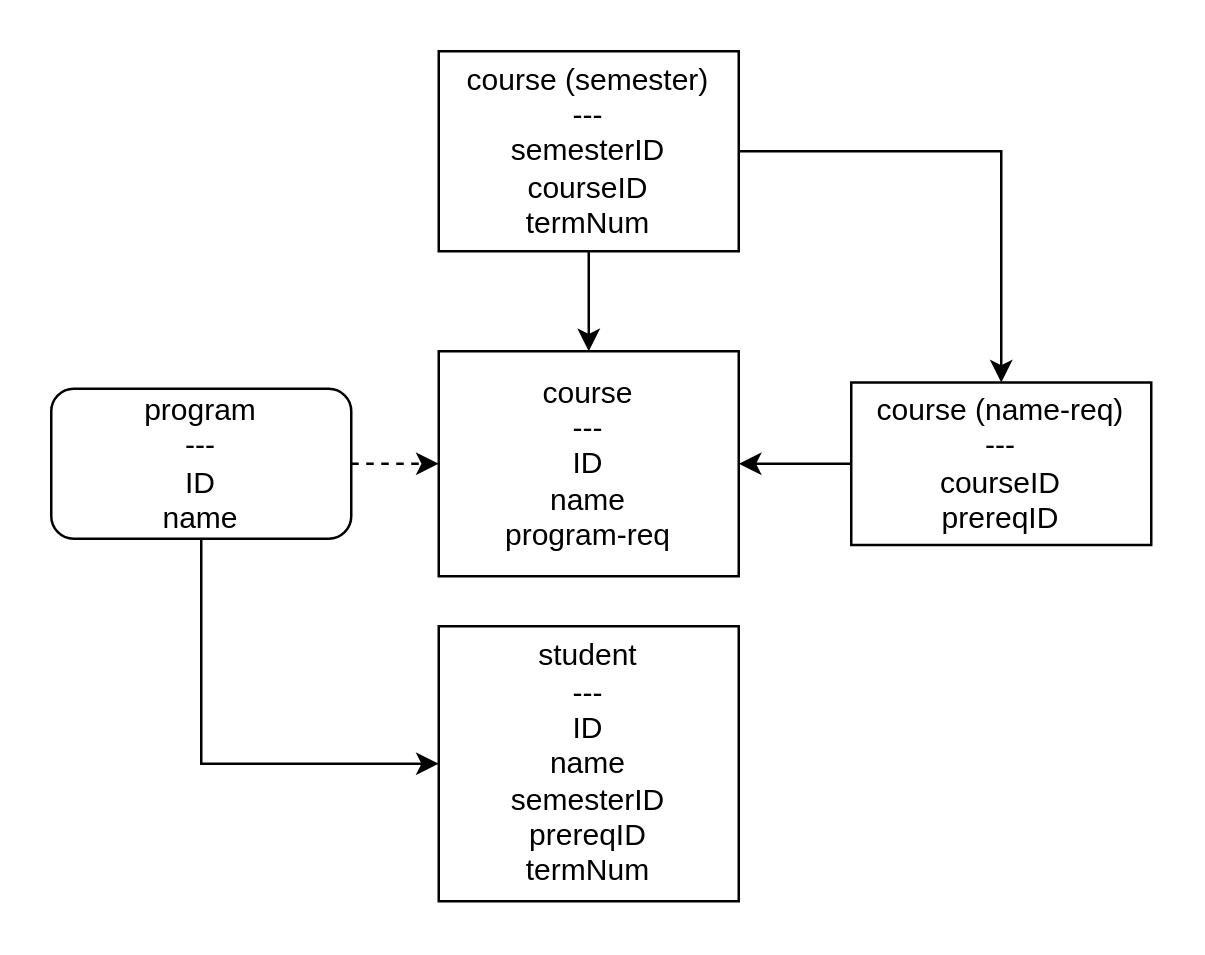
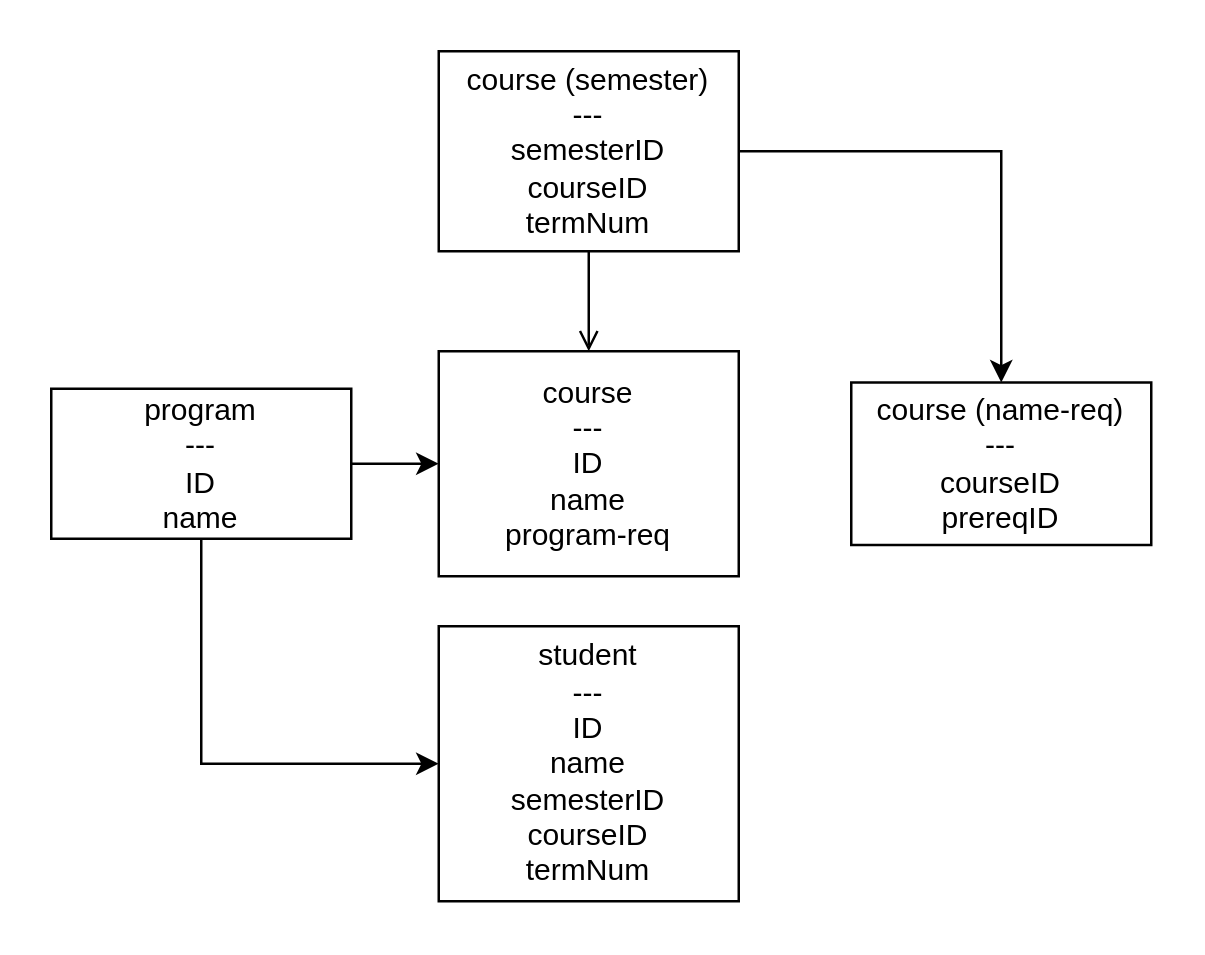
(589, 333) -> (589, 337)
(201, 464) -> (201, 464)
(390, 464) -> (390, 464)
(803, 464) -> none
(589, 764) -> (589, 764)
